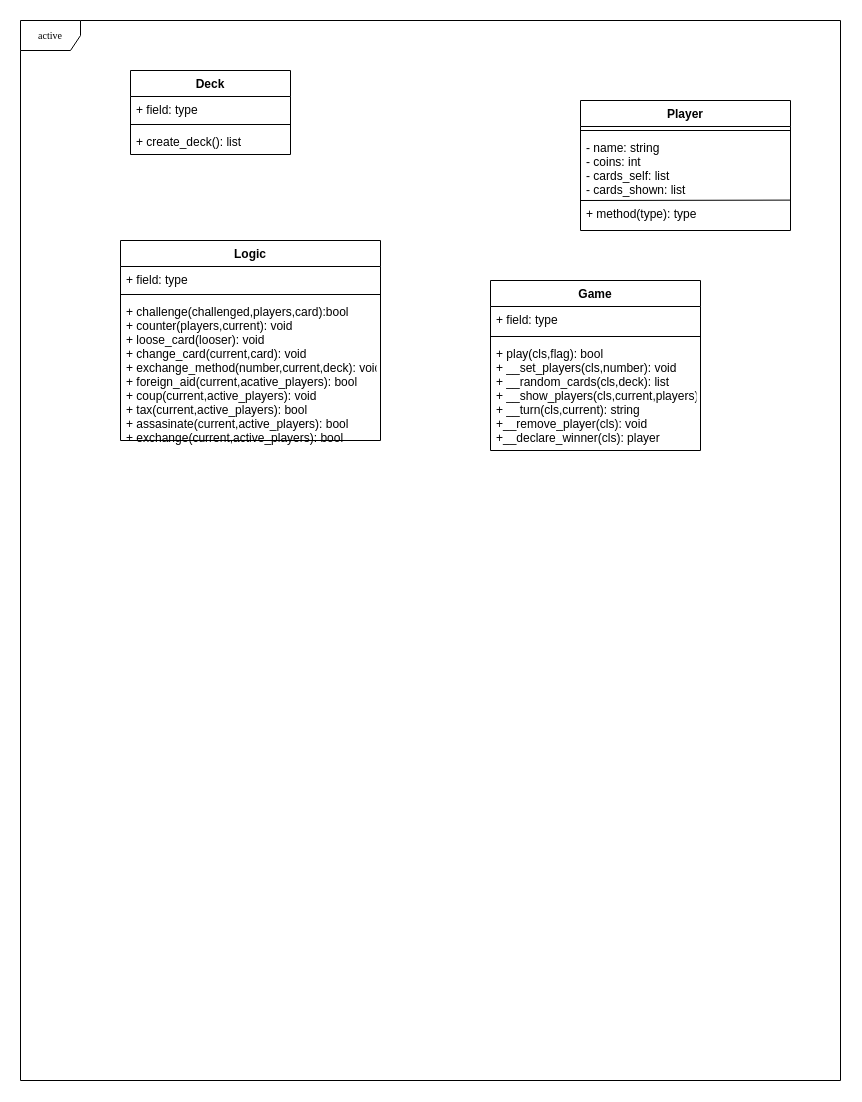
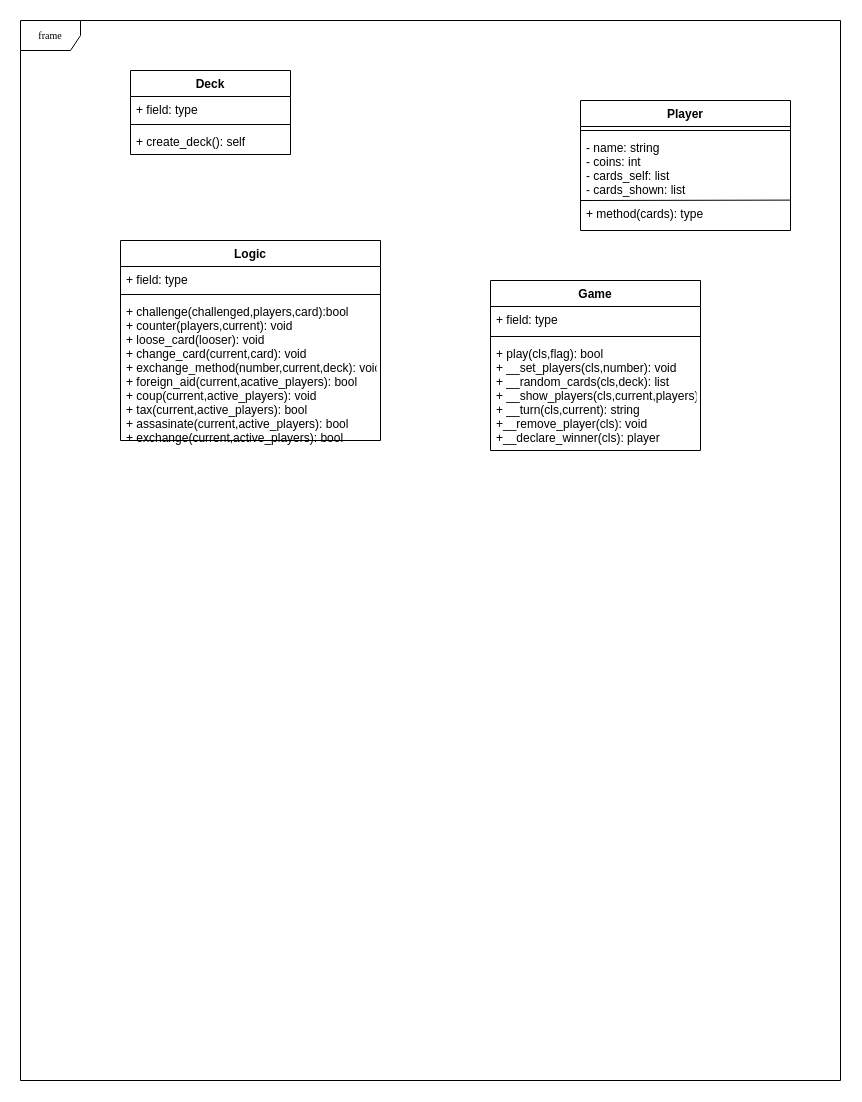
(51, 36) -> (51, 36)
(199, 142) -> (200, 142)
(649, 214) -> (652, 214)
